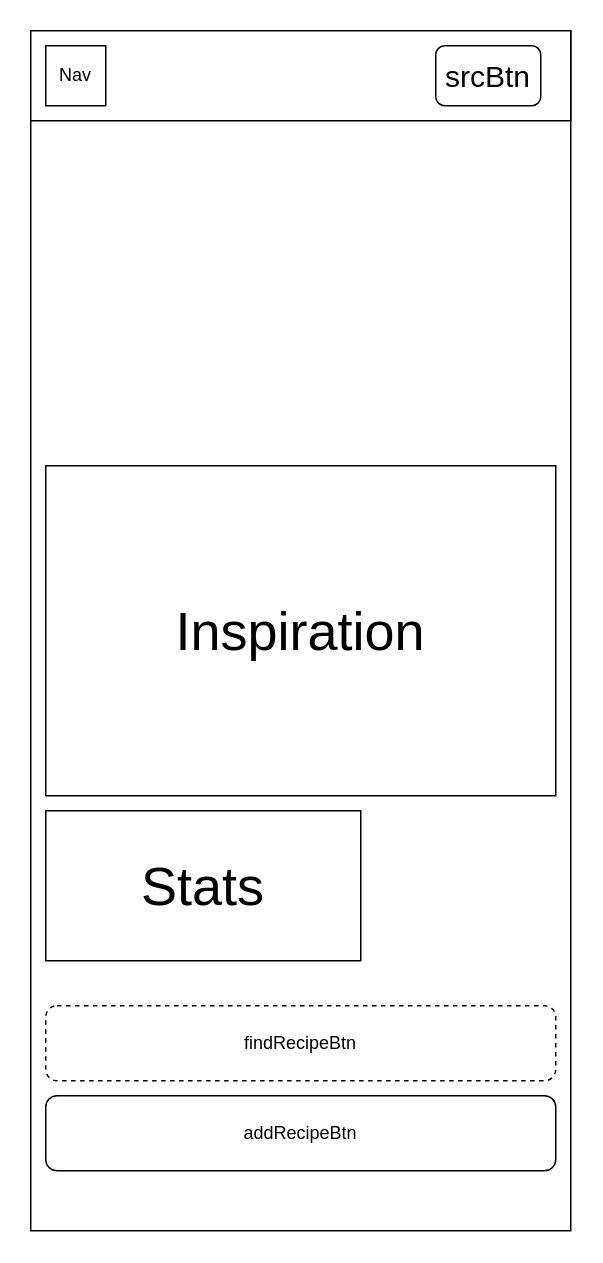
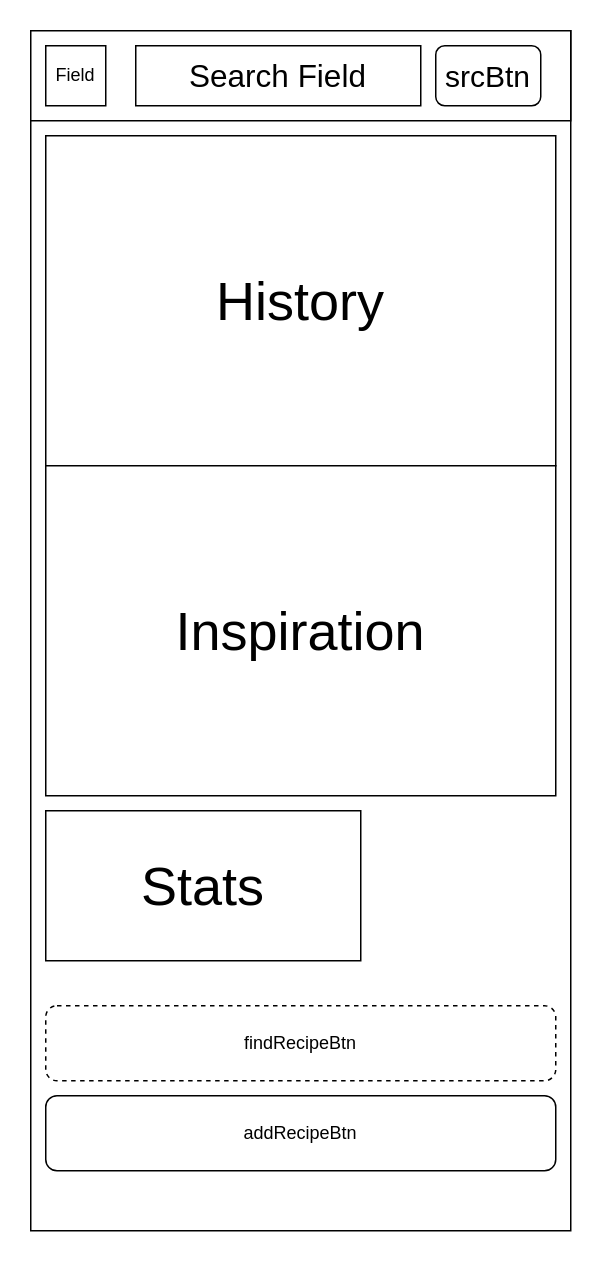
(76, 76) -> (76, 76)
none -> (278, 76)
none -> (301, 301)
